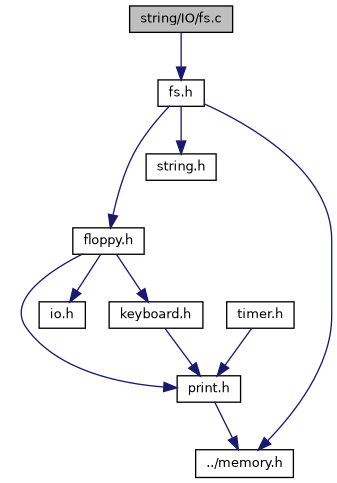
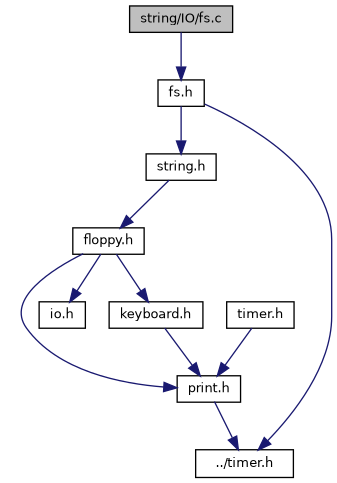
(133, 156) -> (149, 200)
(245, 464) -> (245, 464)
